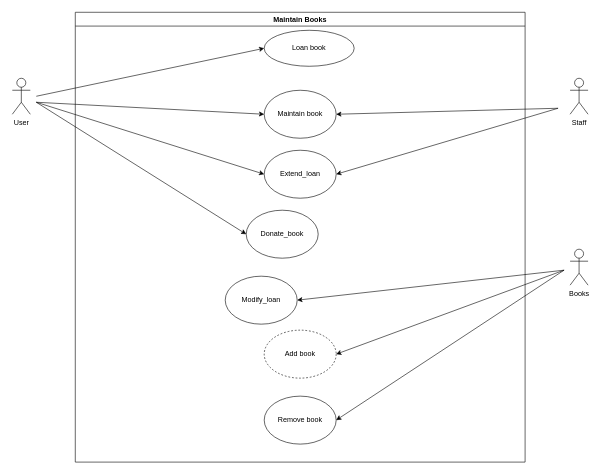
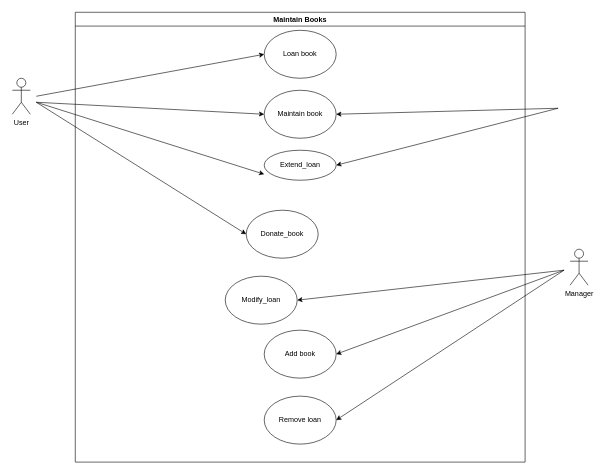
(309, 48) -> (300, 54)
(579, 96) -> none
(300, 174) -> (300, 165)
(580, 294) -> (580, 294)
(300, 354) -> (300, 354)
(300, 420) -> (300, 420)
